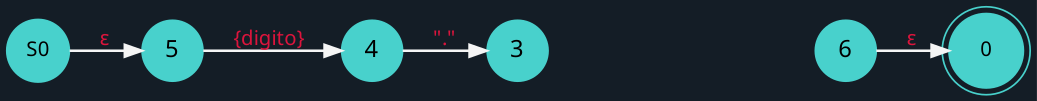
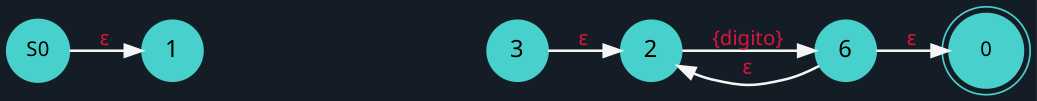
(172, 51) -> (172, 51)
(372, 51) -> none
none -> (651, 51)
